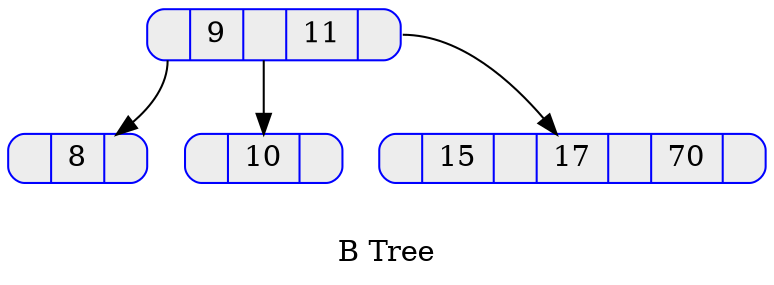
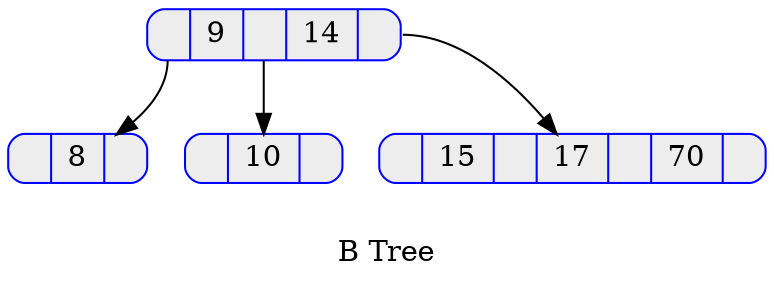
(322, 34) -> (322, 34)
